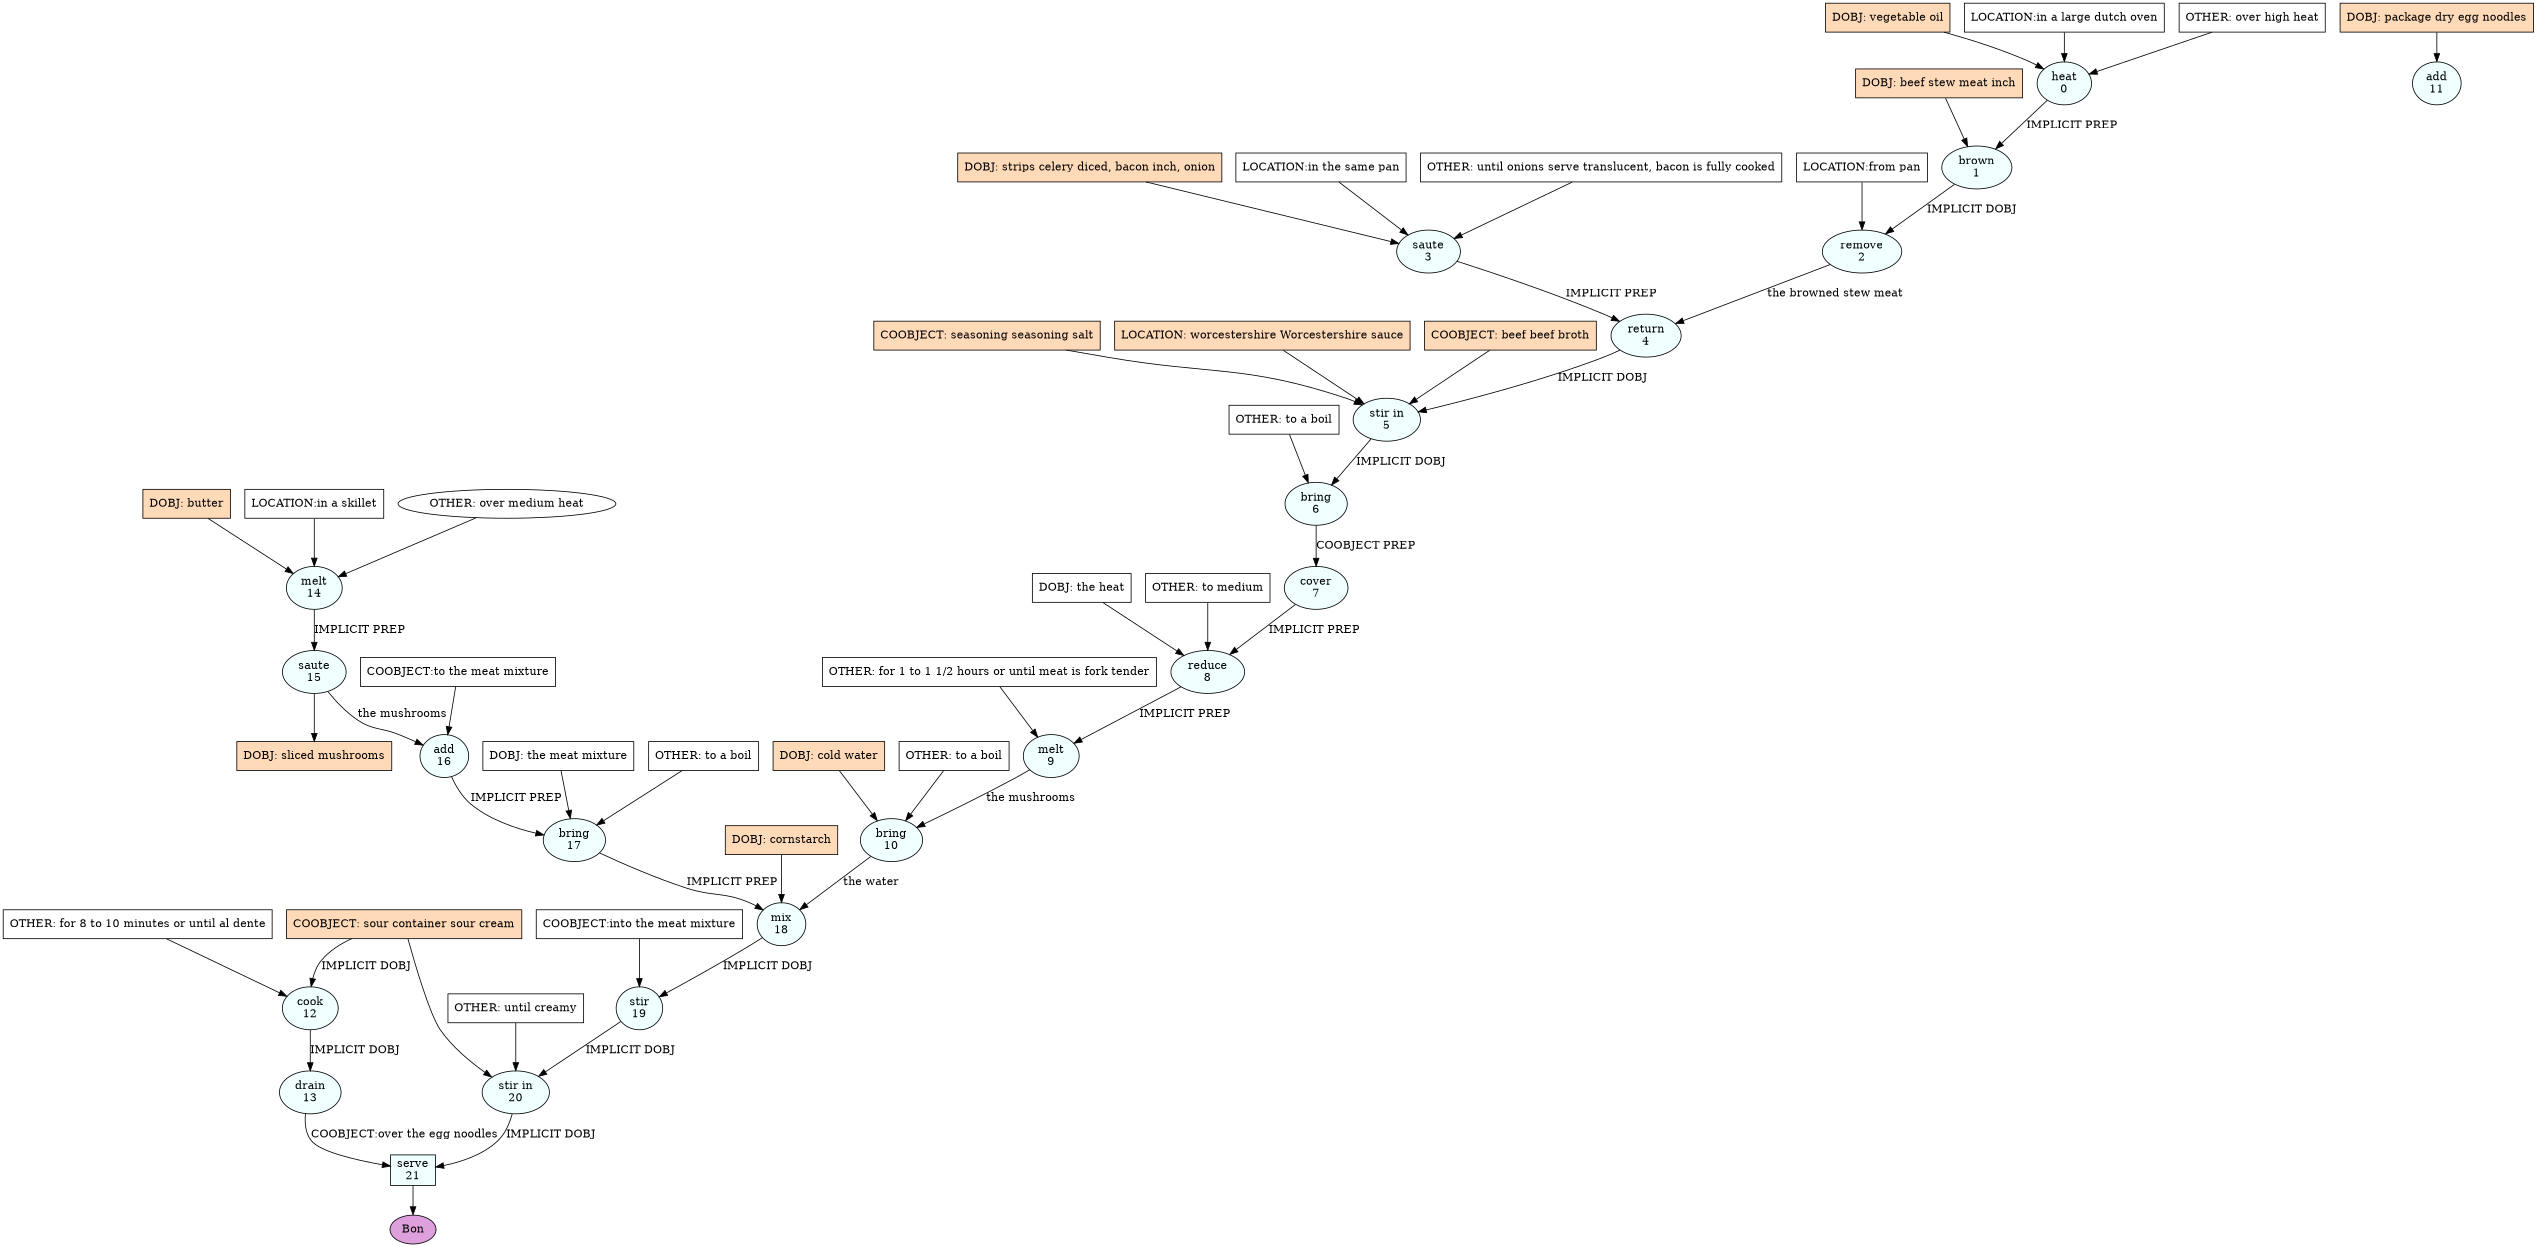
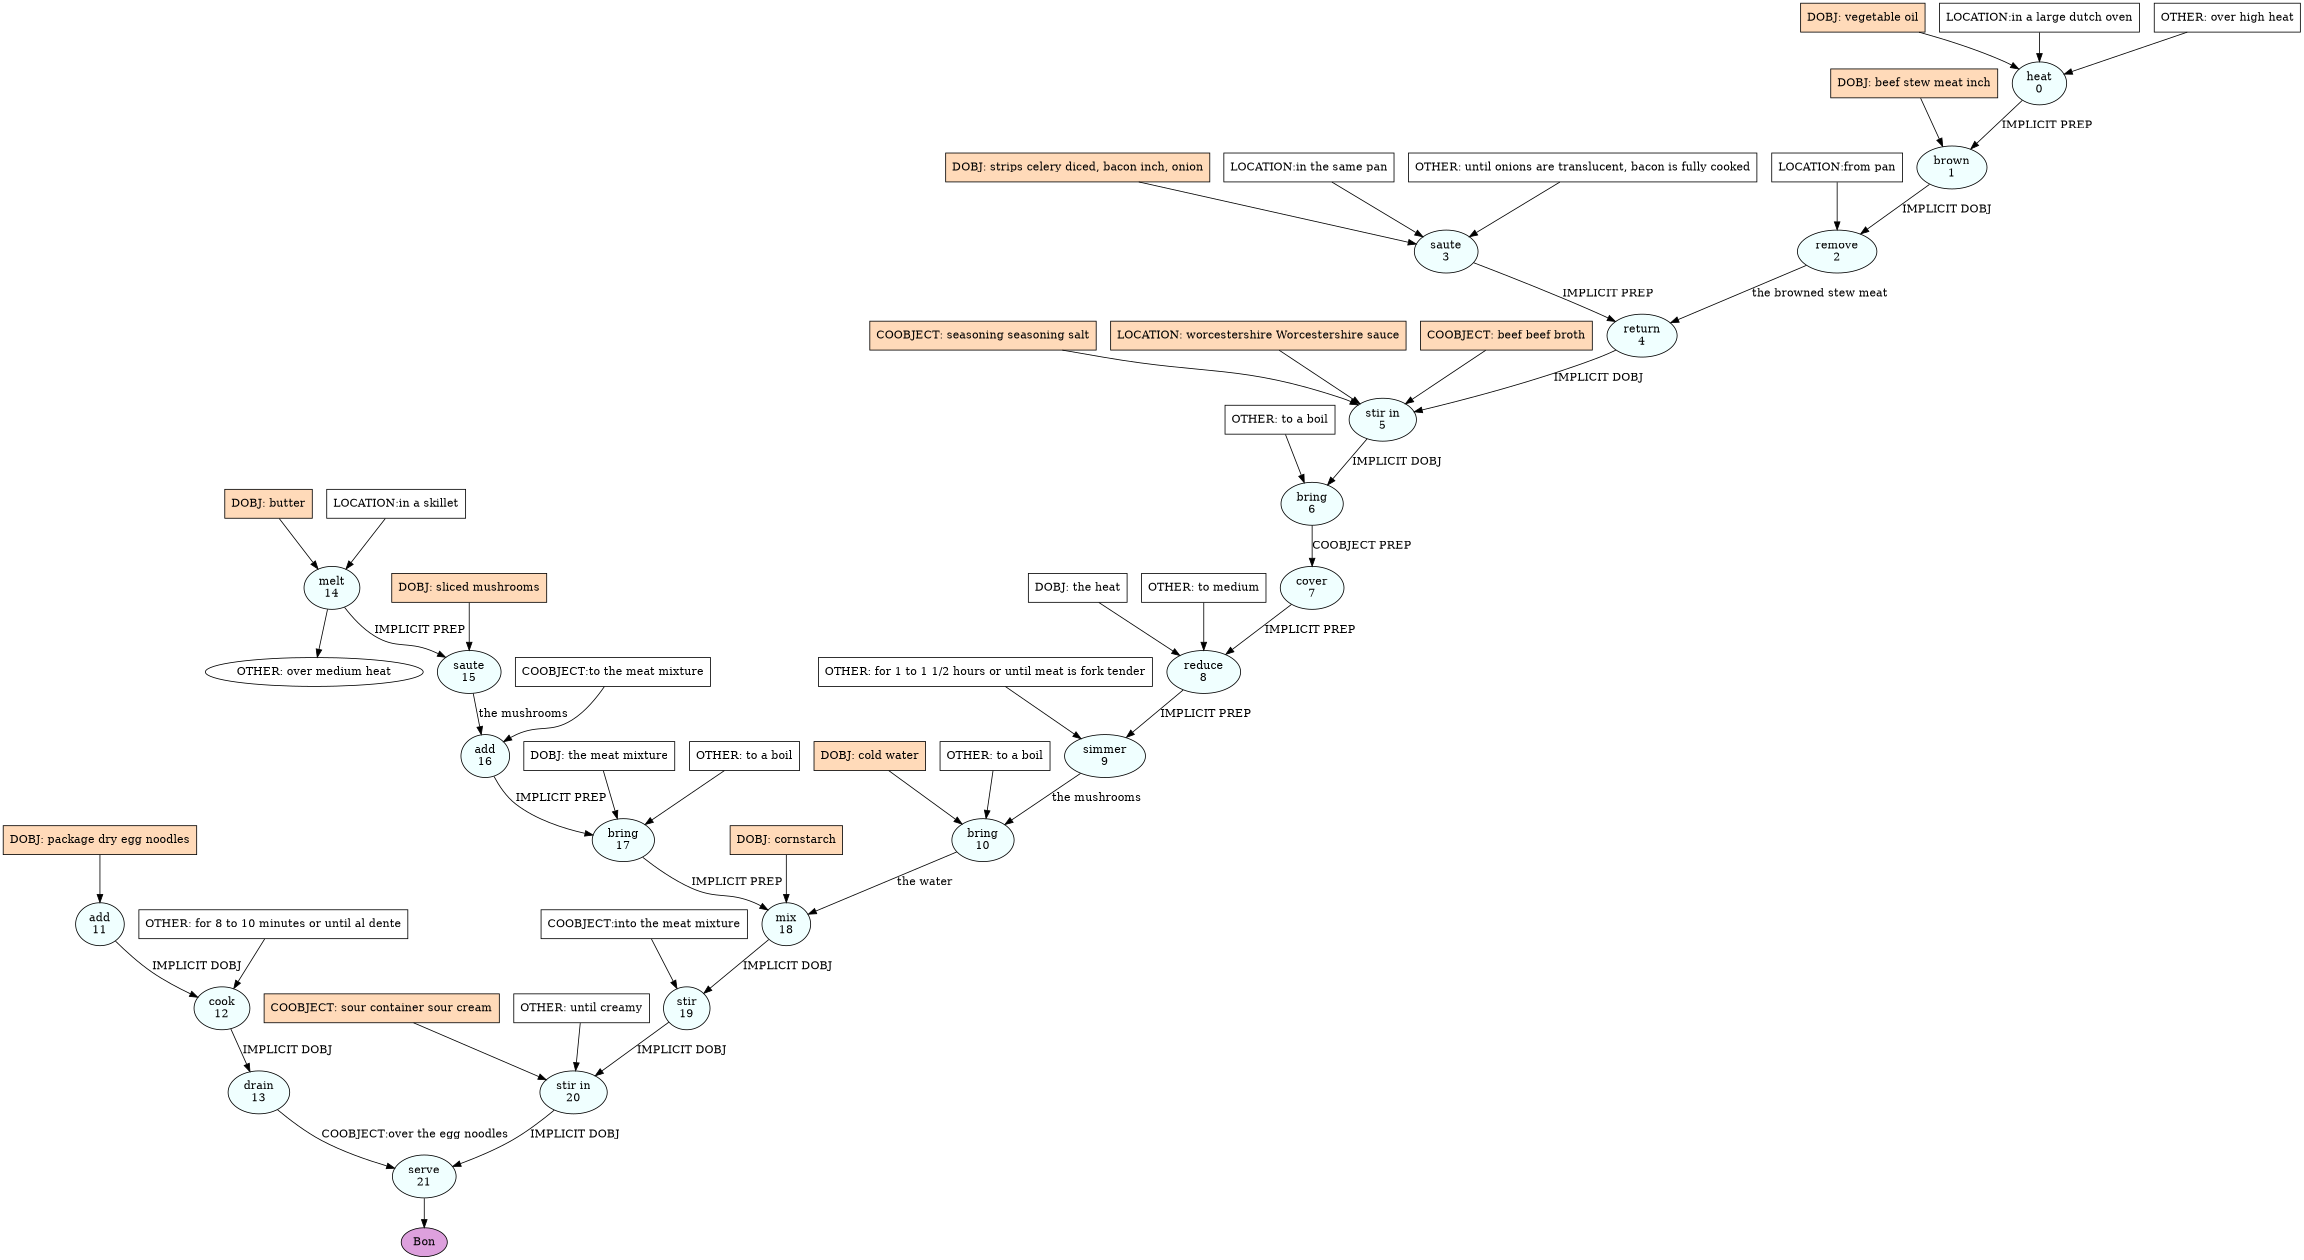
(1601, 167) -> (1583, 167)
(411, 546) -> (323, 629)
(314, 713) -> (469, 622)
(1051, 756) -> (1105, 756)
(327, 954) -> (150, 971)
(413, 1170) -> (424, 1176)
